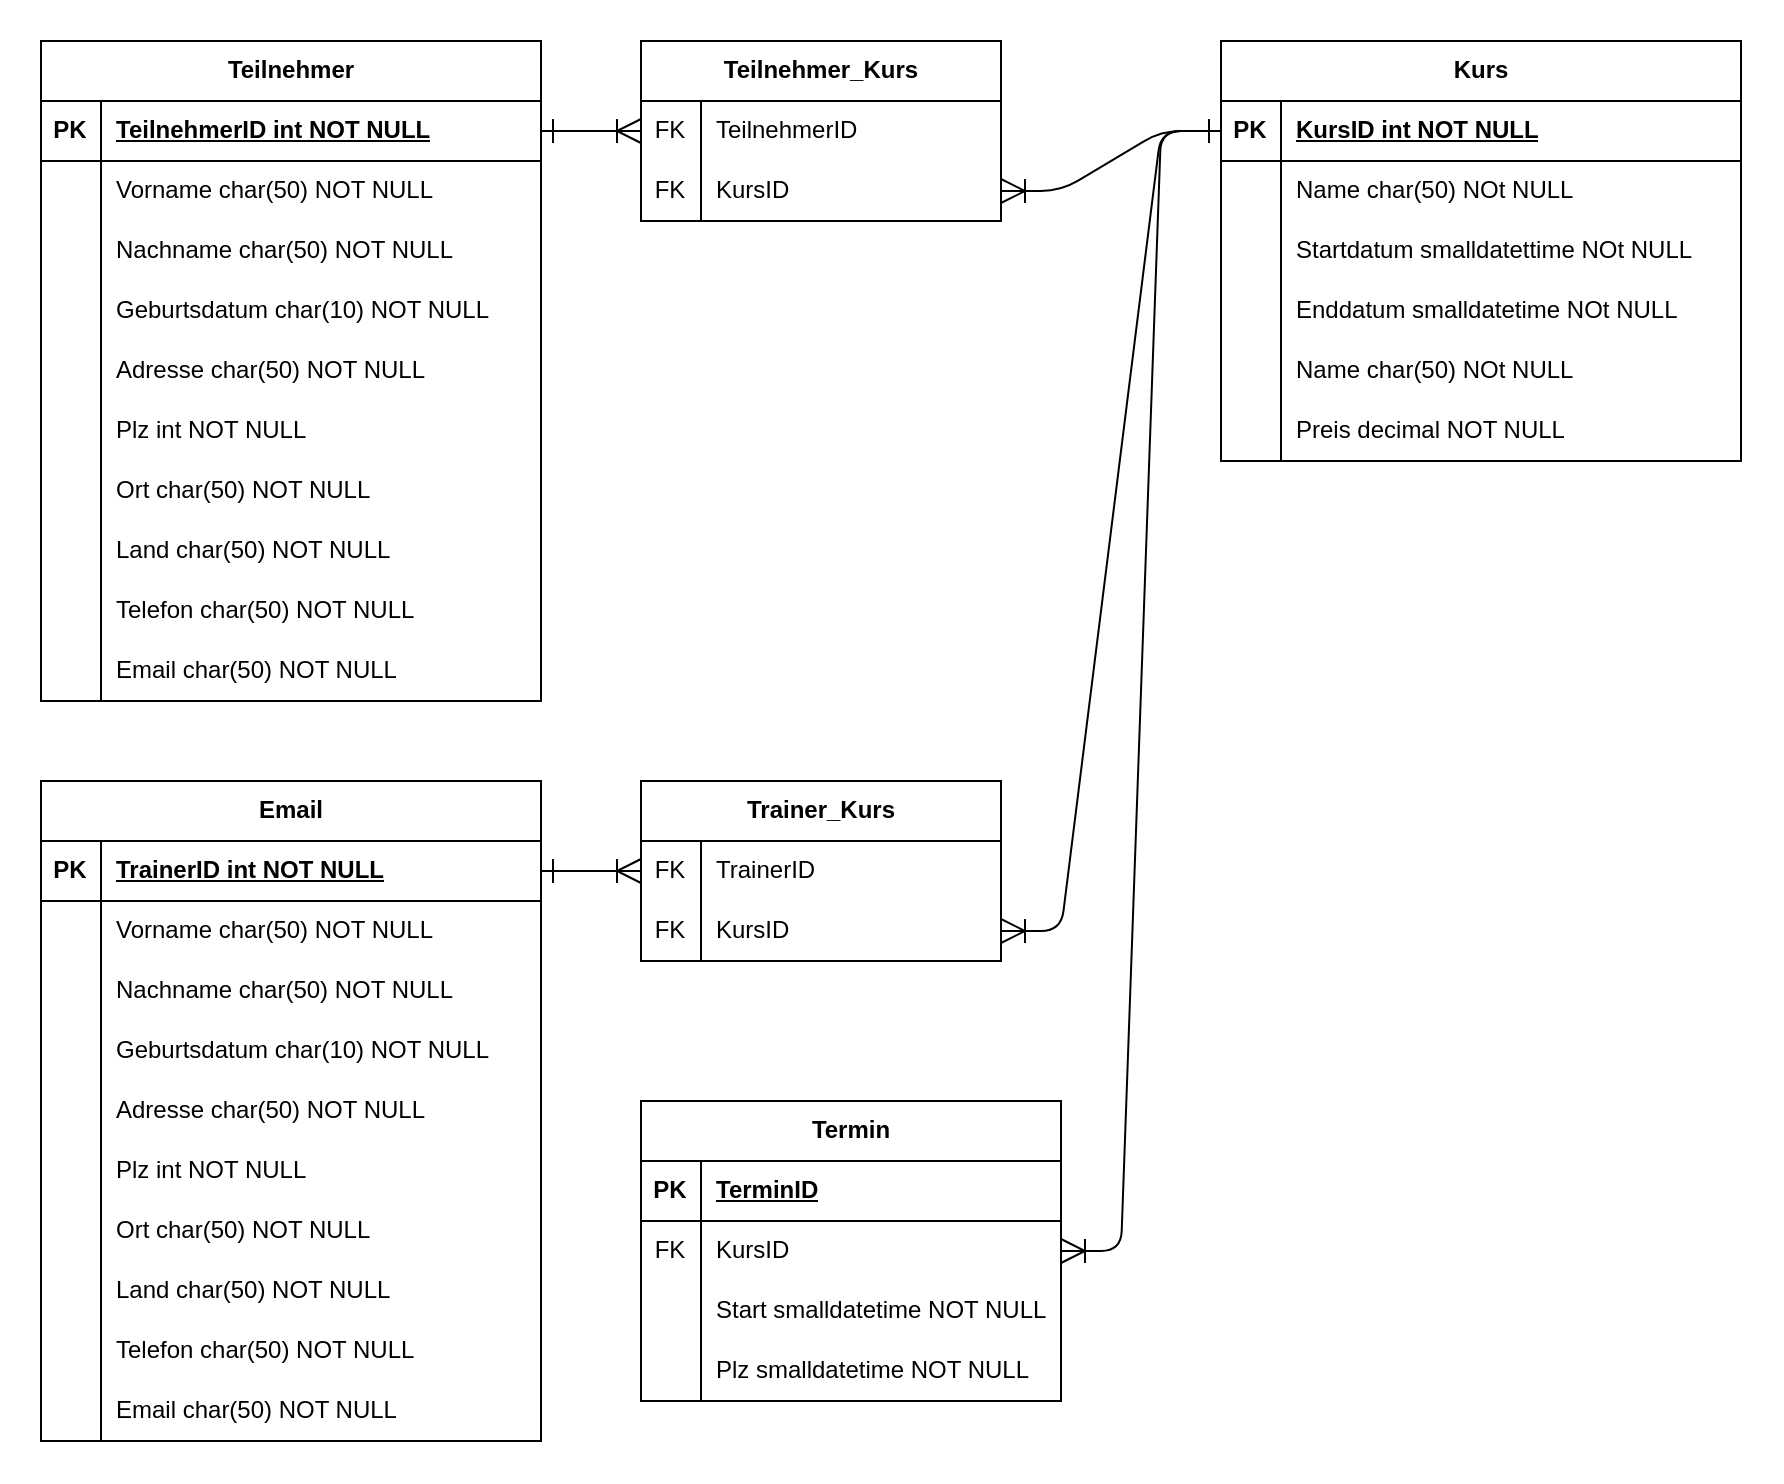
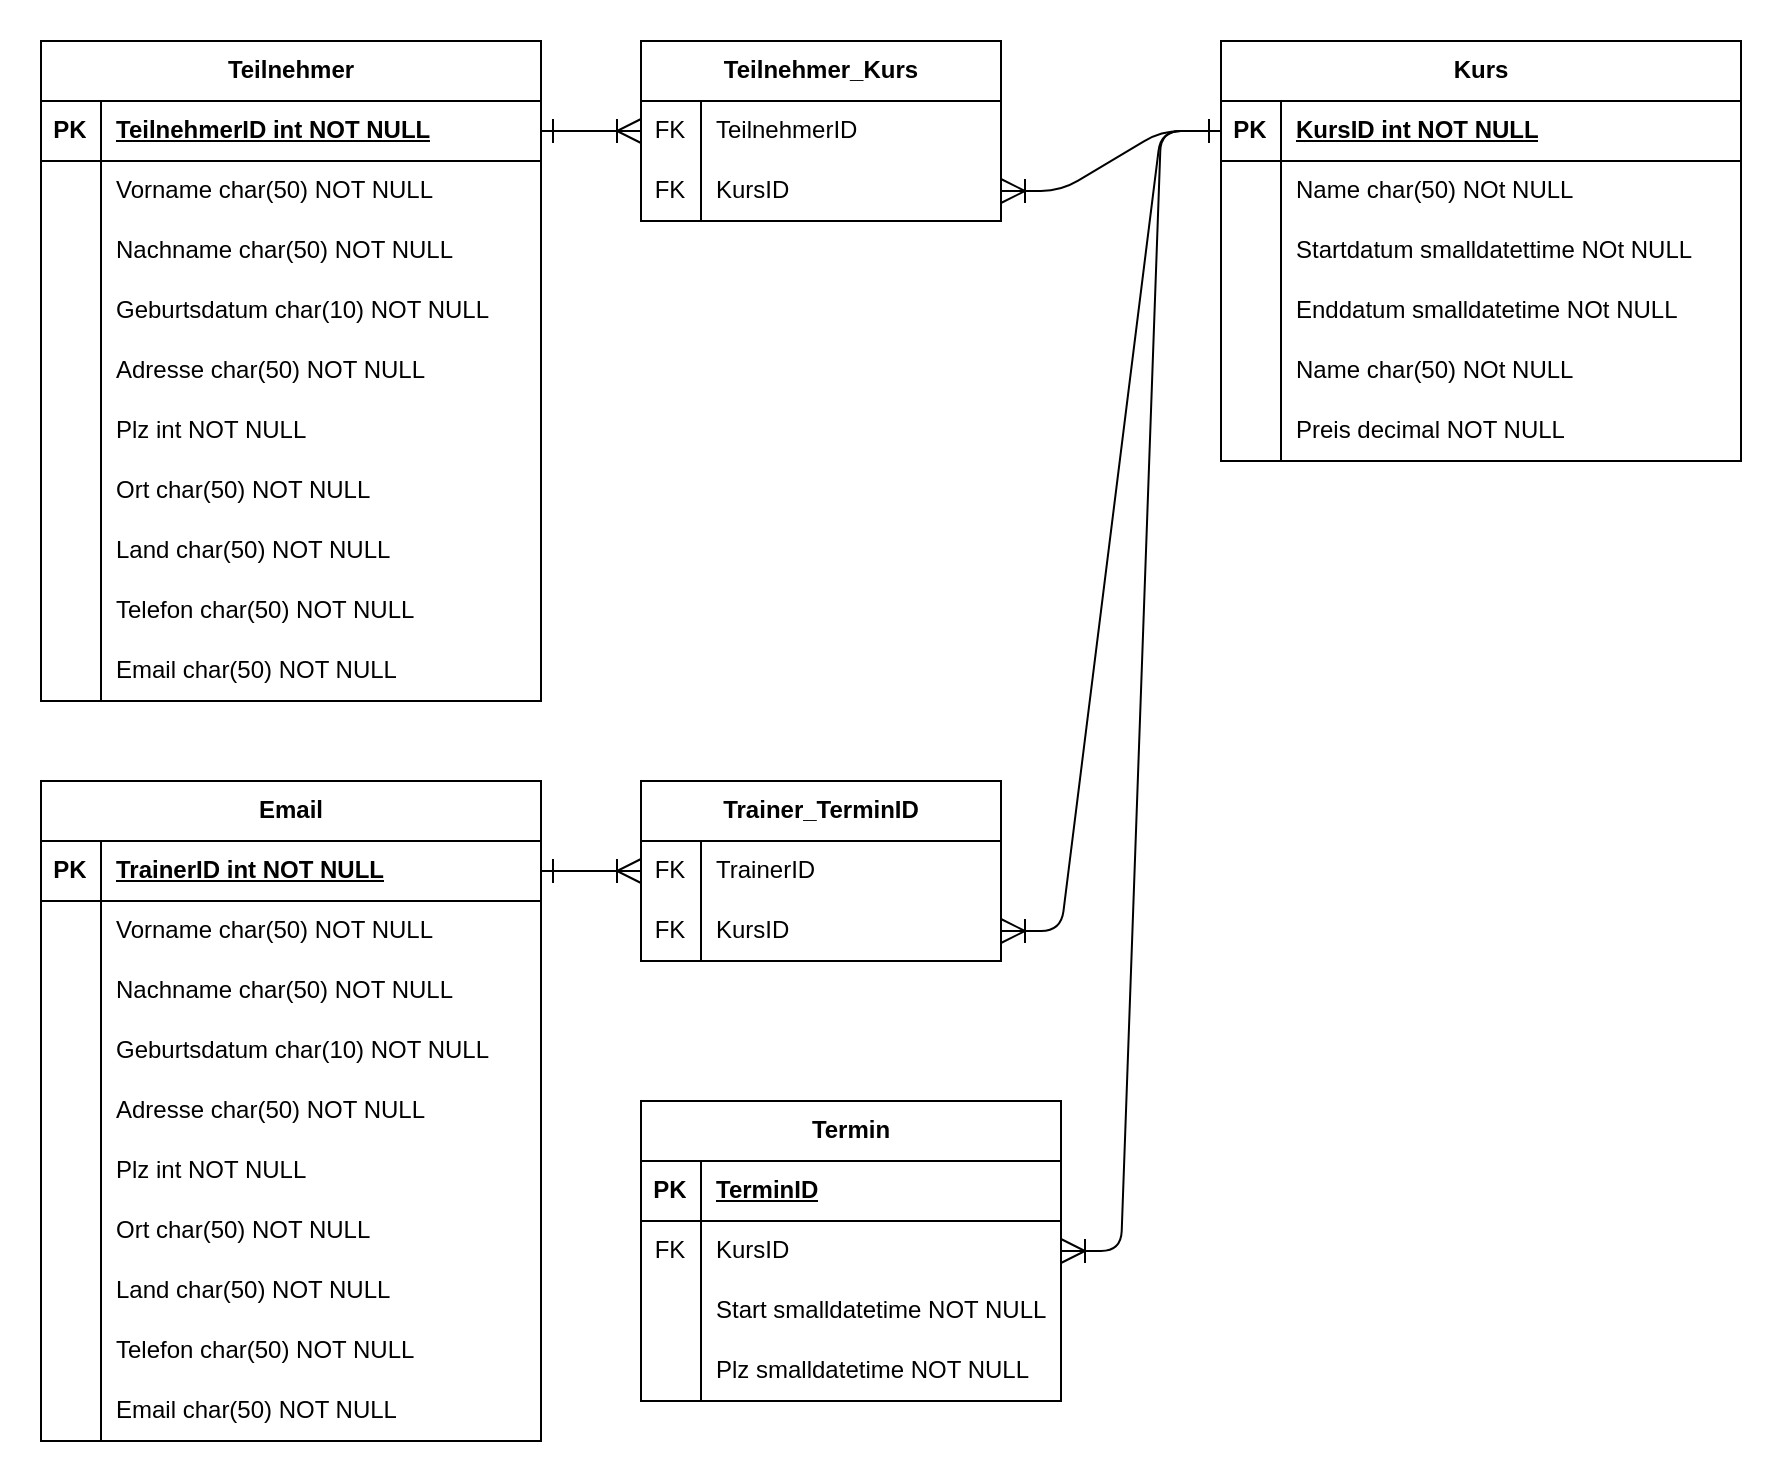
(822, 811) -> (822, 811)
